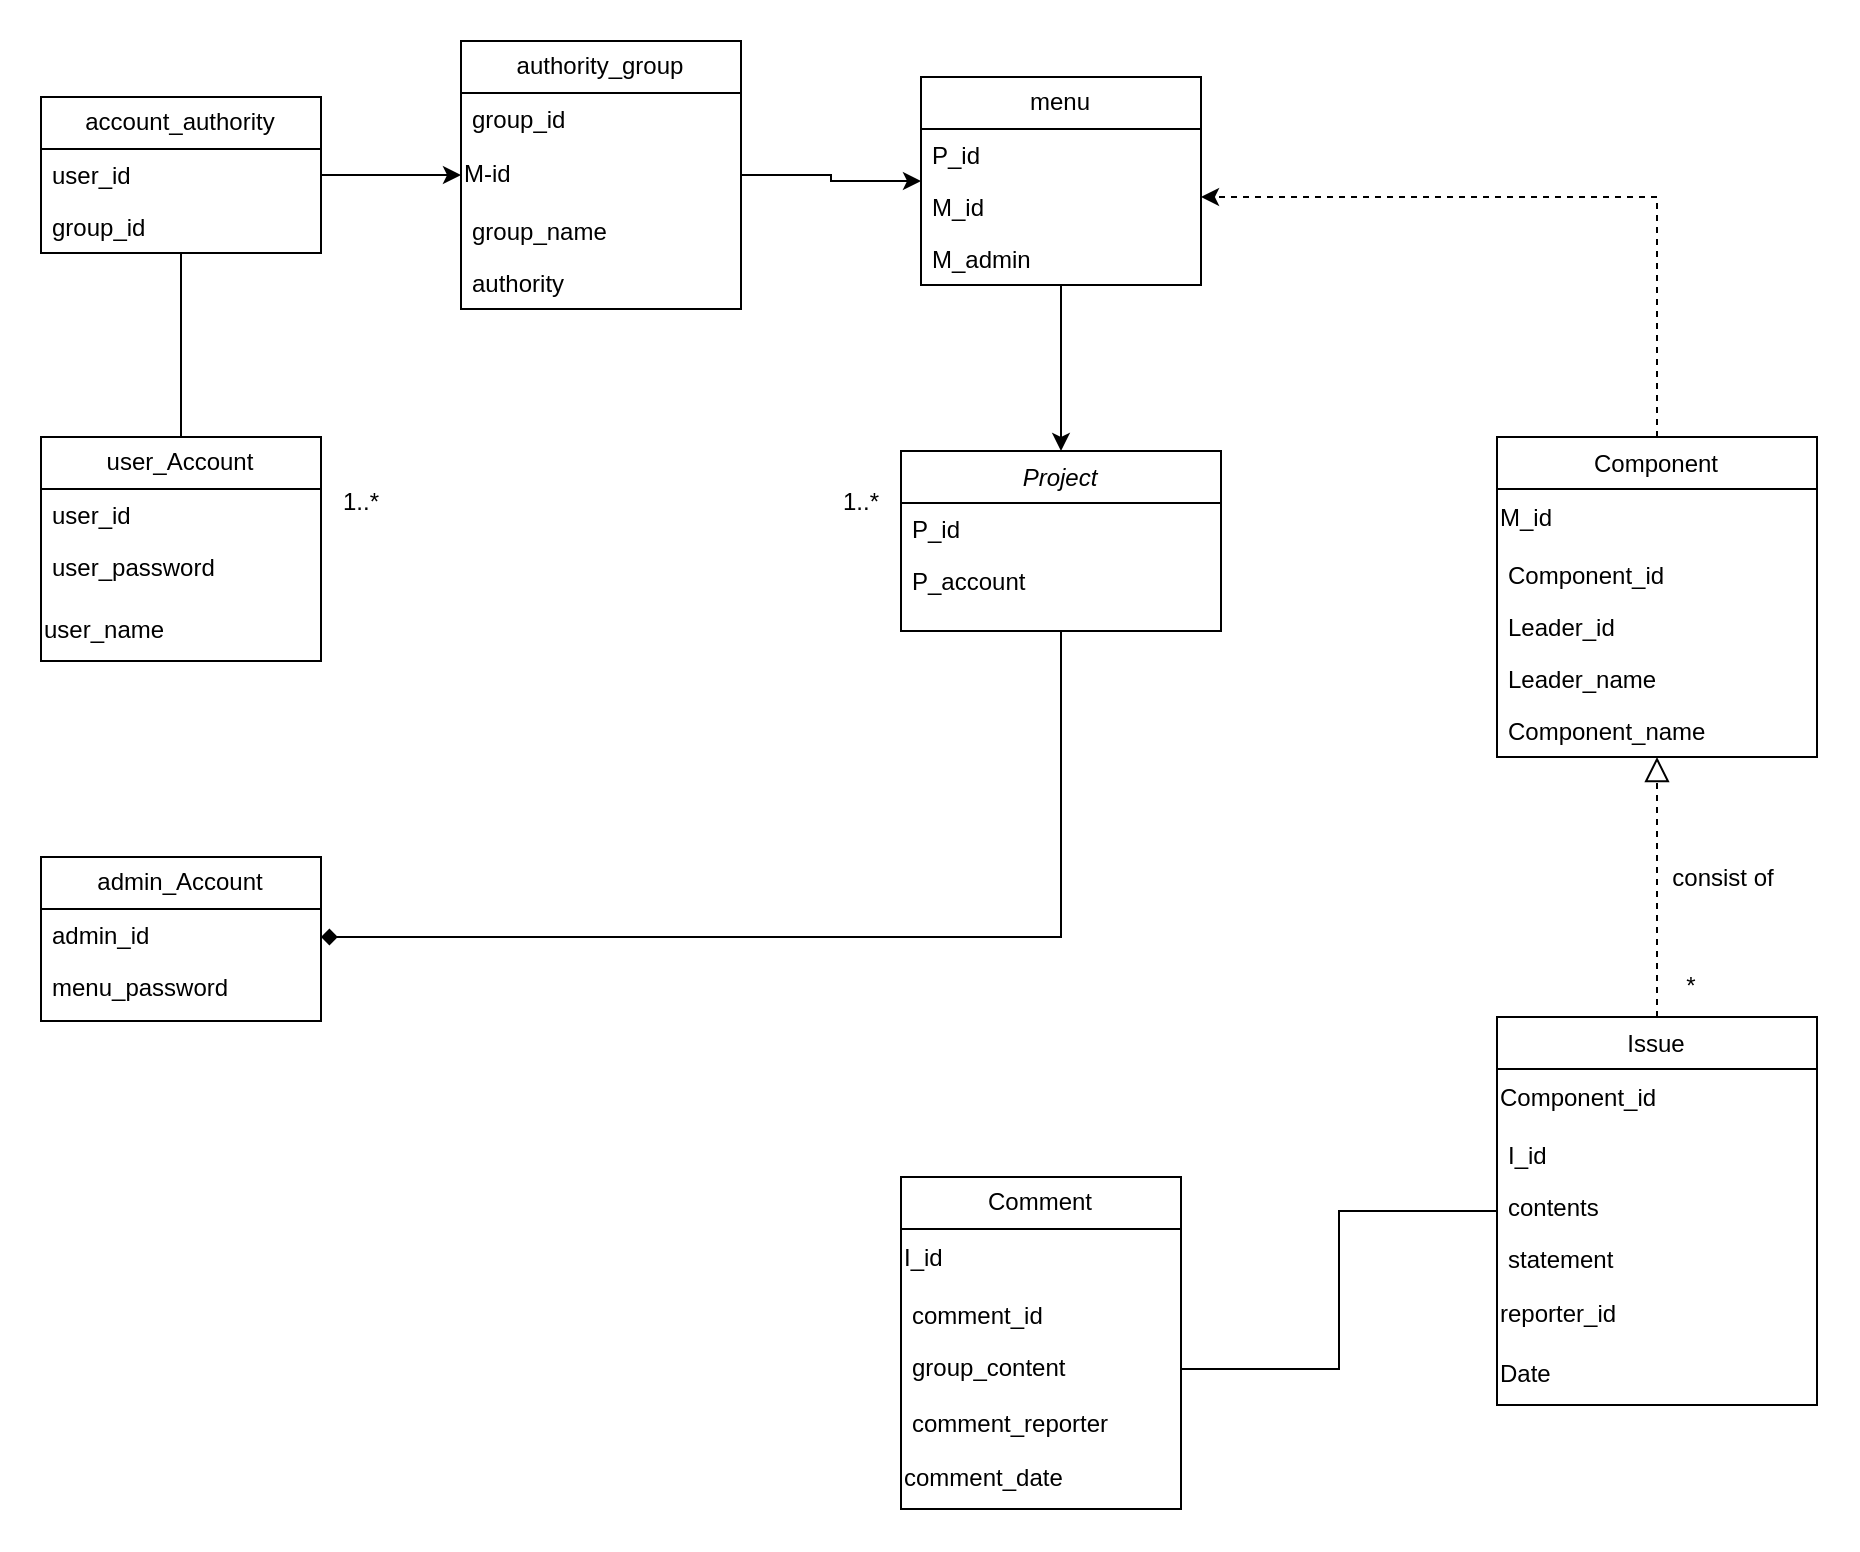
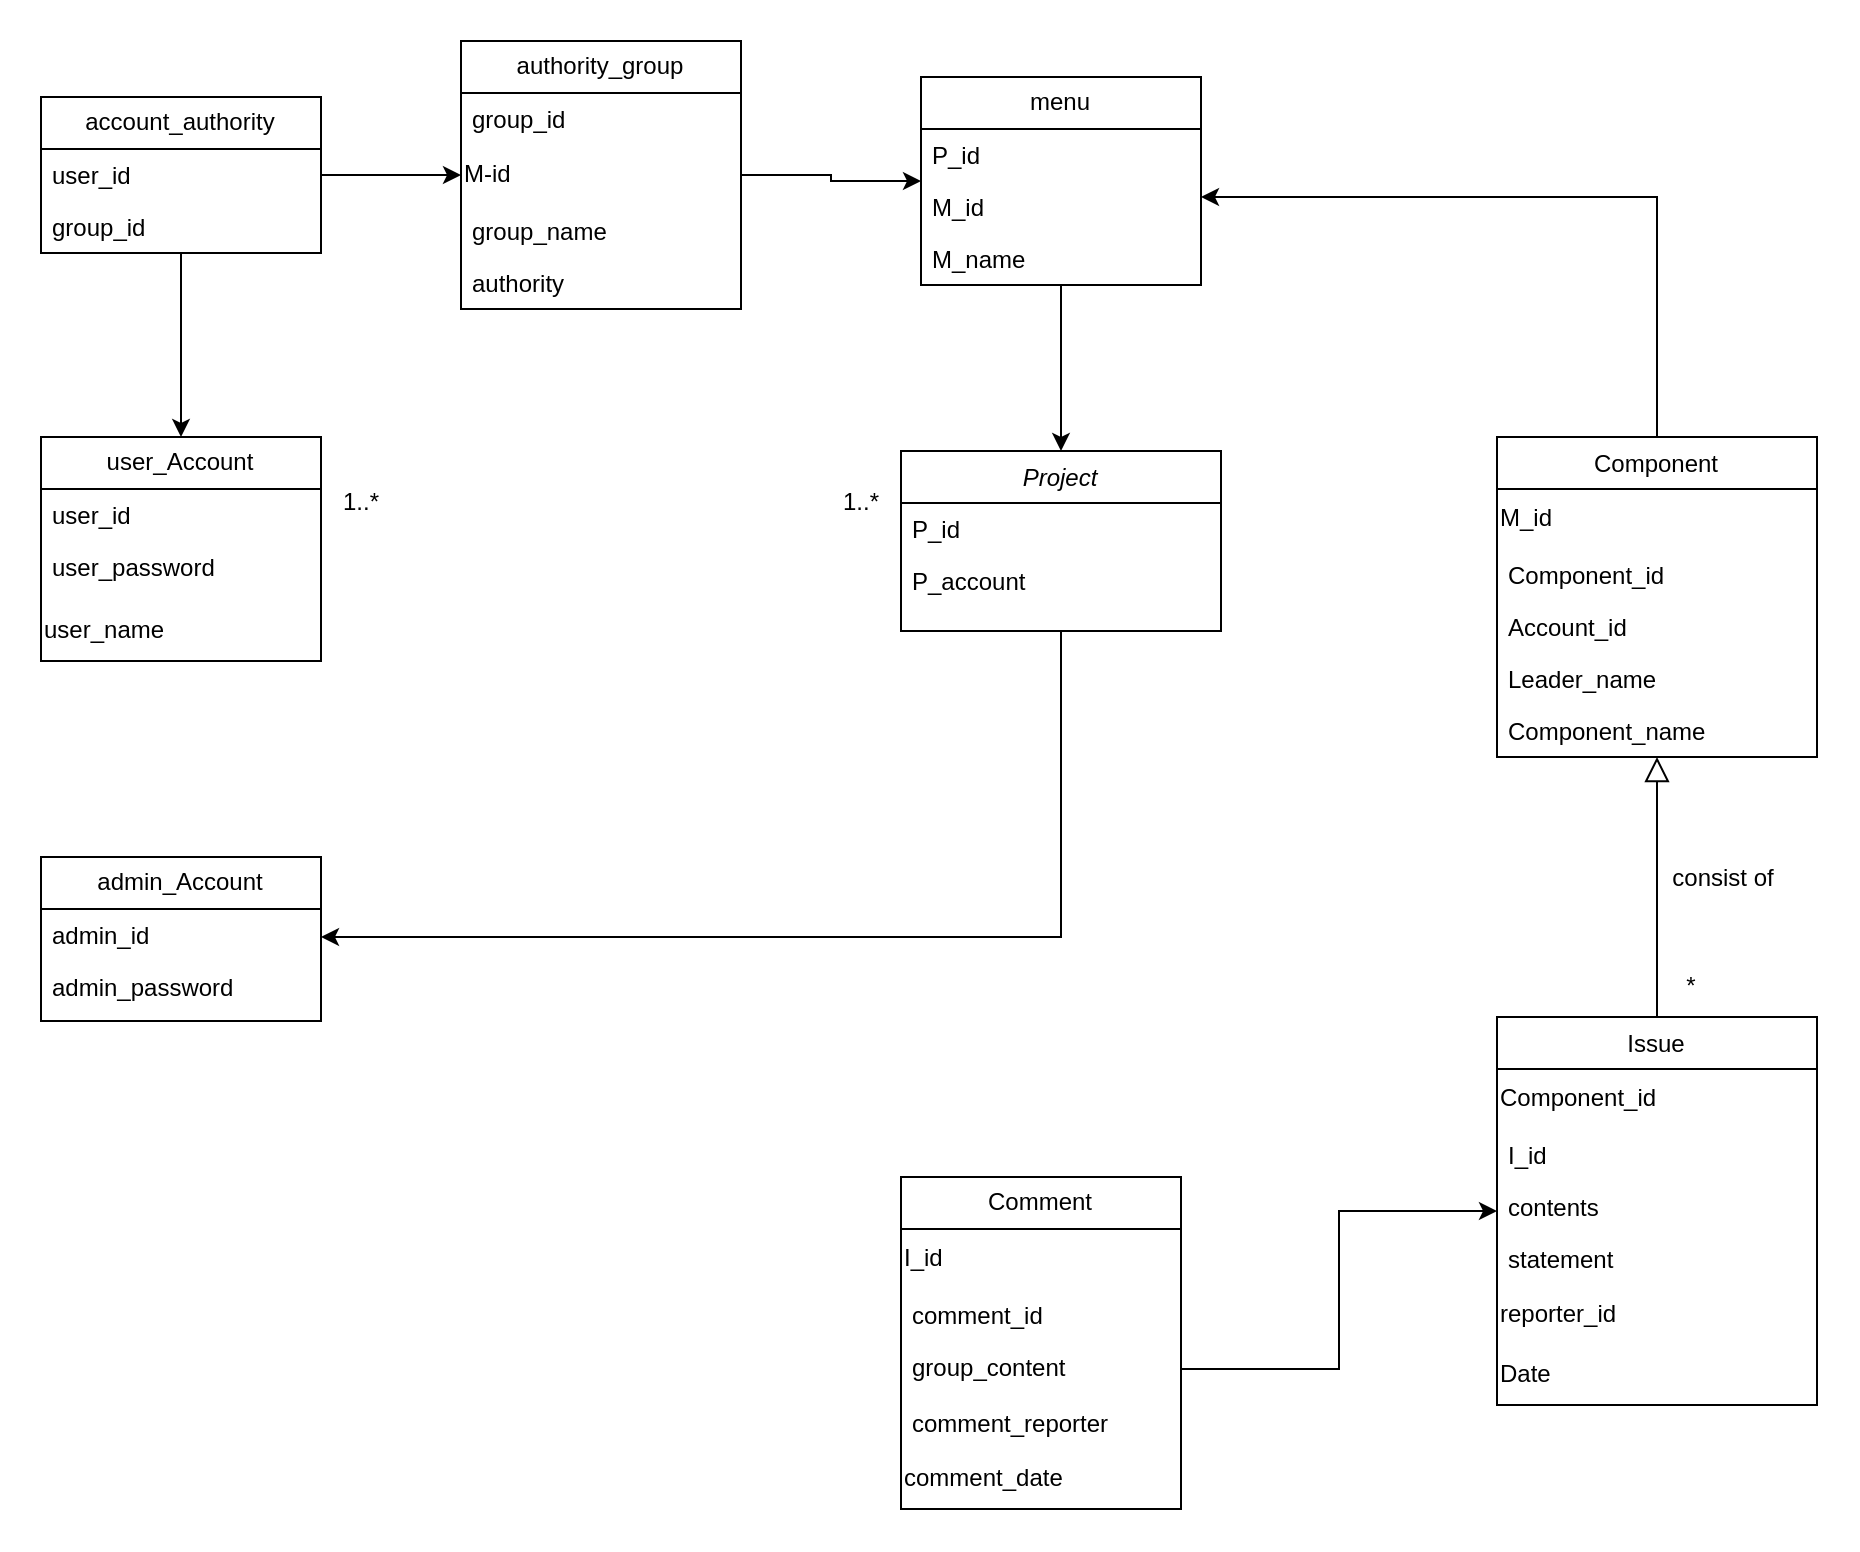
(1553, 197) -> (1553, 197)
(977, 261) -> (973, 261)
(181, 427) -> (181, 422)
(1565, 628) -> (1572, 628)
(1657, 897) -> (1657, 897)
(337, 937) -> (336, 937)
(140, 989) -> (144, 989)
(1487, 1211) -> (1482, 1211)
